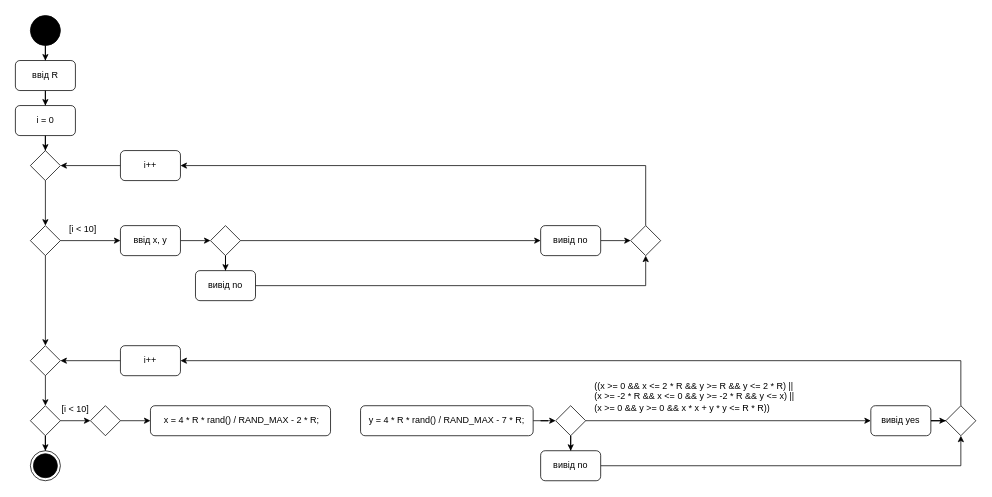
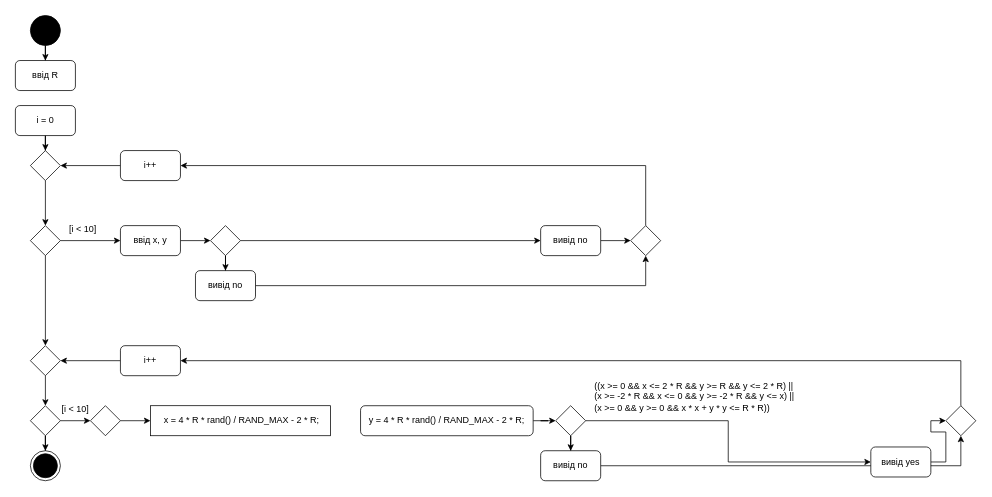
(45, 100) -> none
(240, 420) -> (240, 420)
(447, 420) -> (447, 420)
(900, 420) -> (900, 462)
